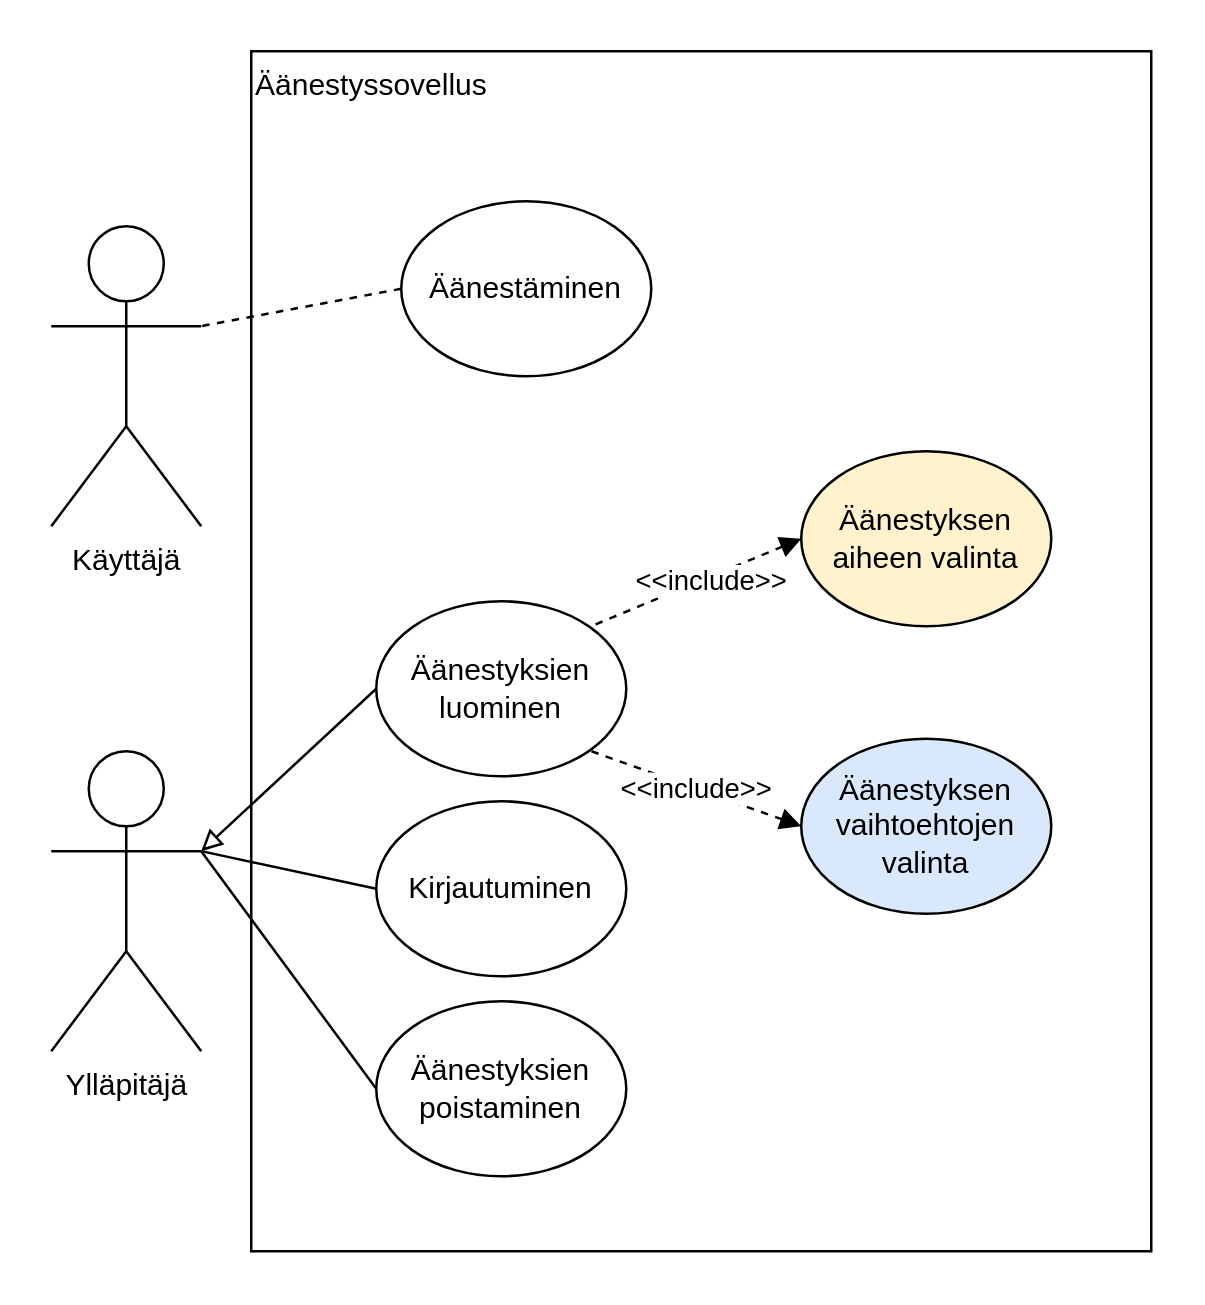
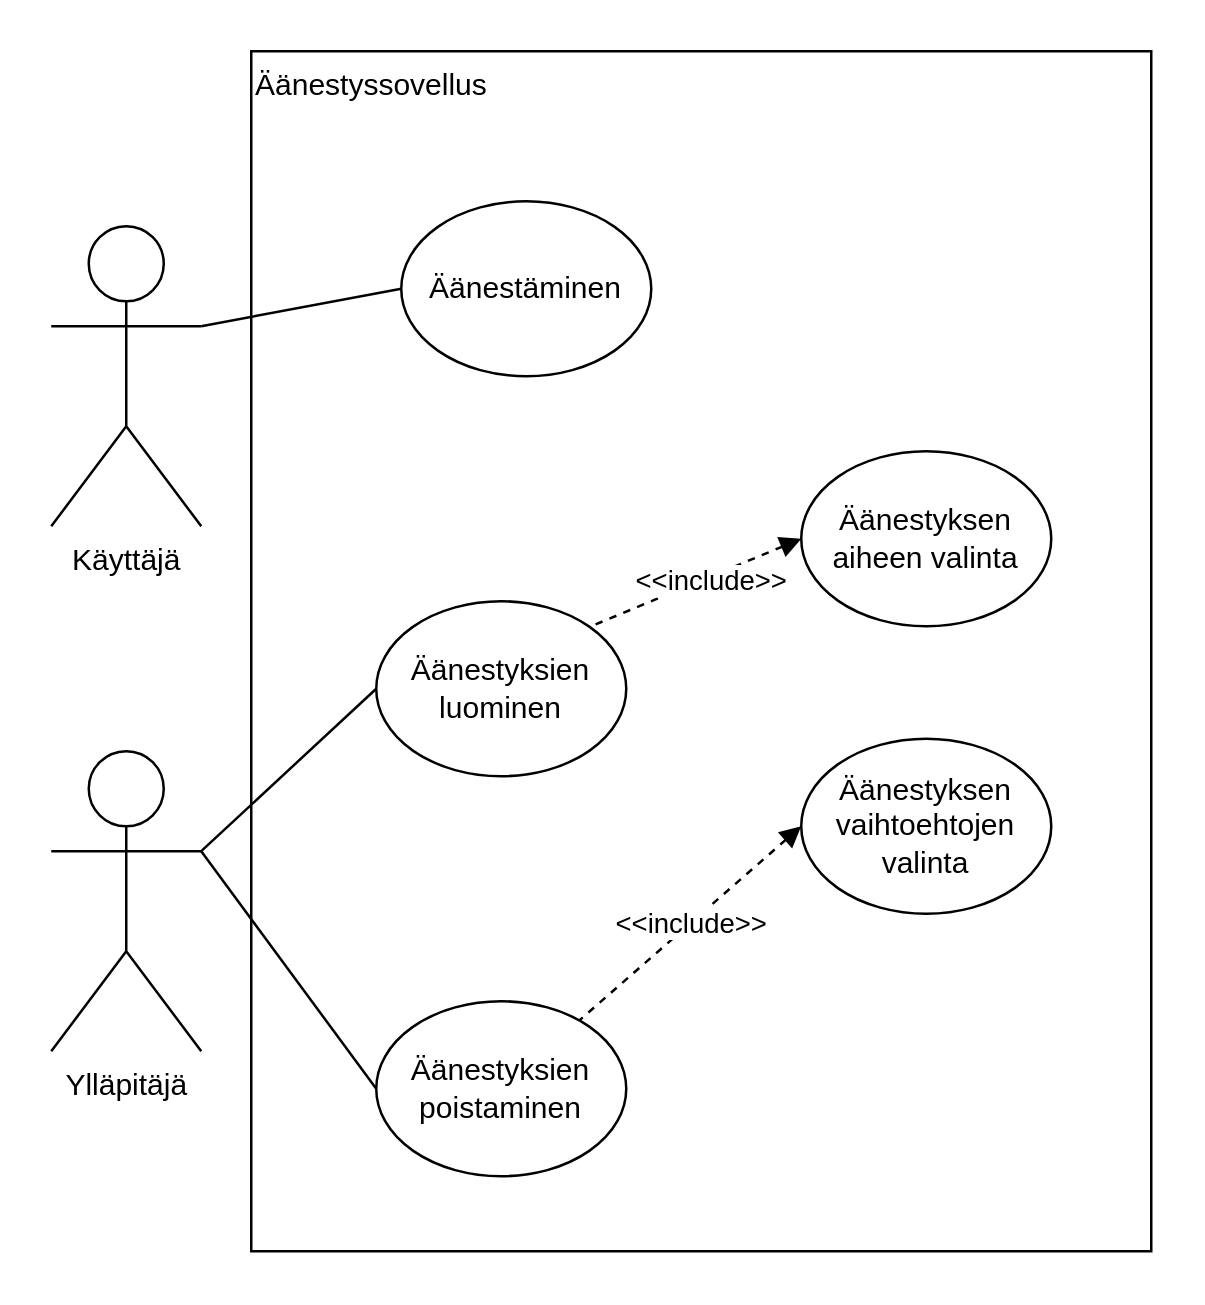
(299, 308) -> (299, 308)
(926, 539) -> (926, 539)
(622, 762) -> (640, 968)
(926, 826) -> (926, 826)
(217, 837) -> (212, 842)
(292, 871) -> none
(501, 889) -> none
